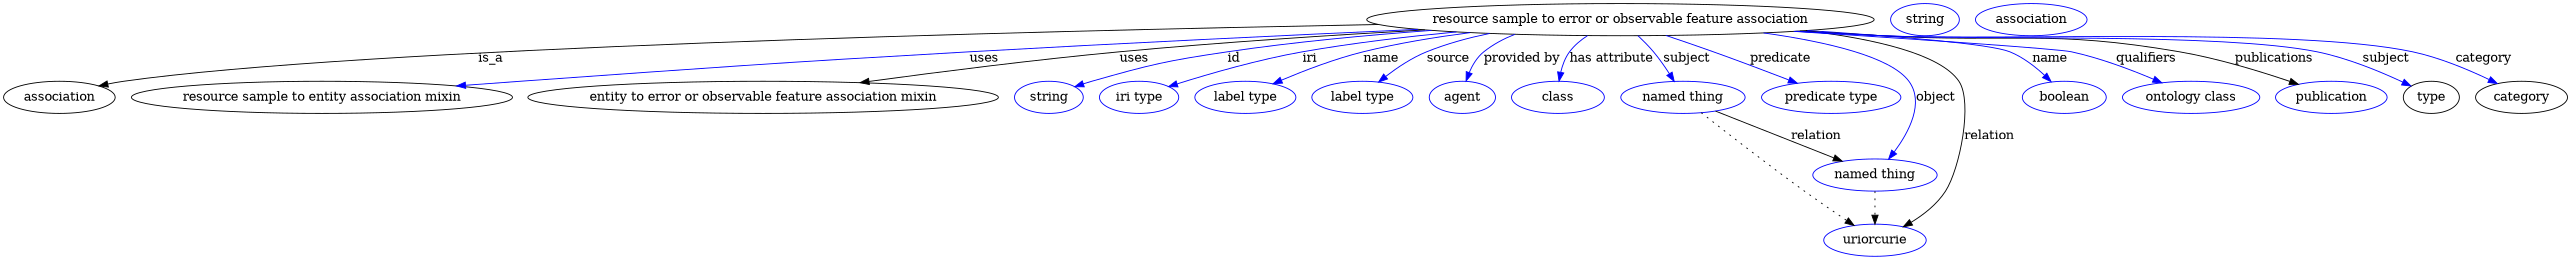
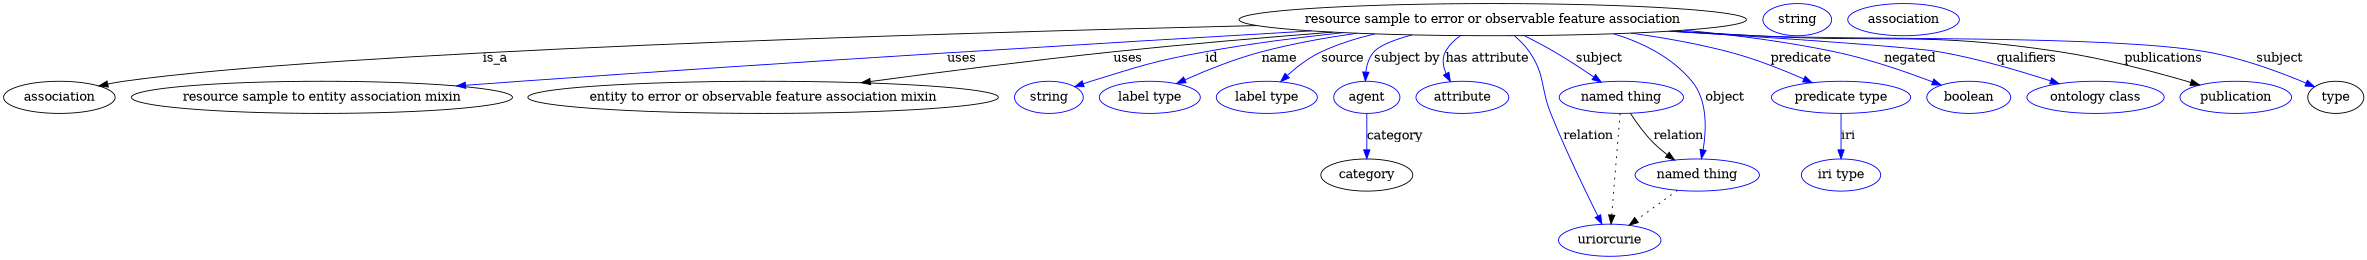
(2250, 38) -> (1367, 132)
(1315, 50) -> (1841, 132)
(1522, 58) -> (1407, 58)
(2050, 58) -> (1910, 58)
(1958, 80) -> (1556, 125)
(1558, 97) -> (1462, 97)
